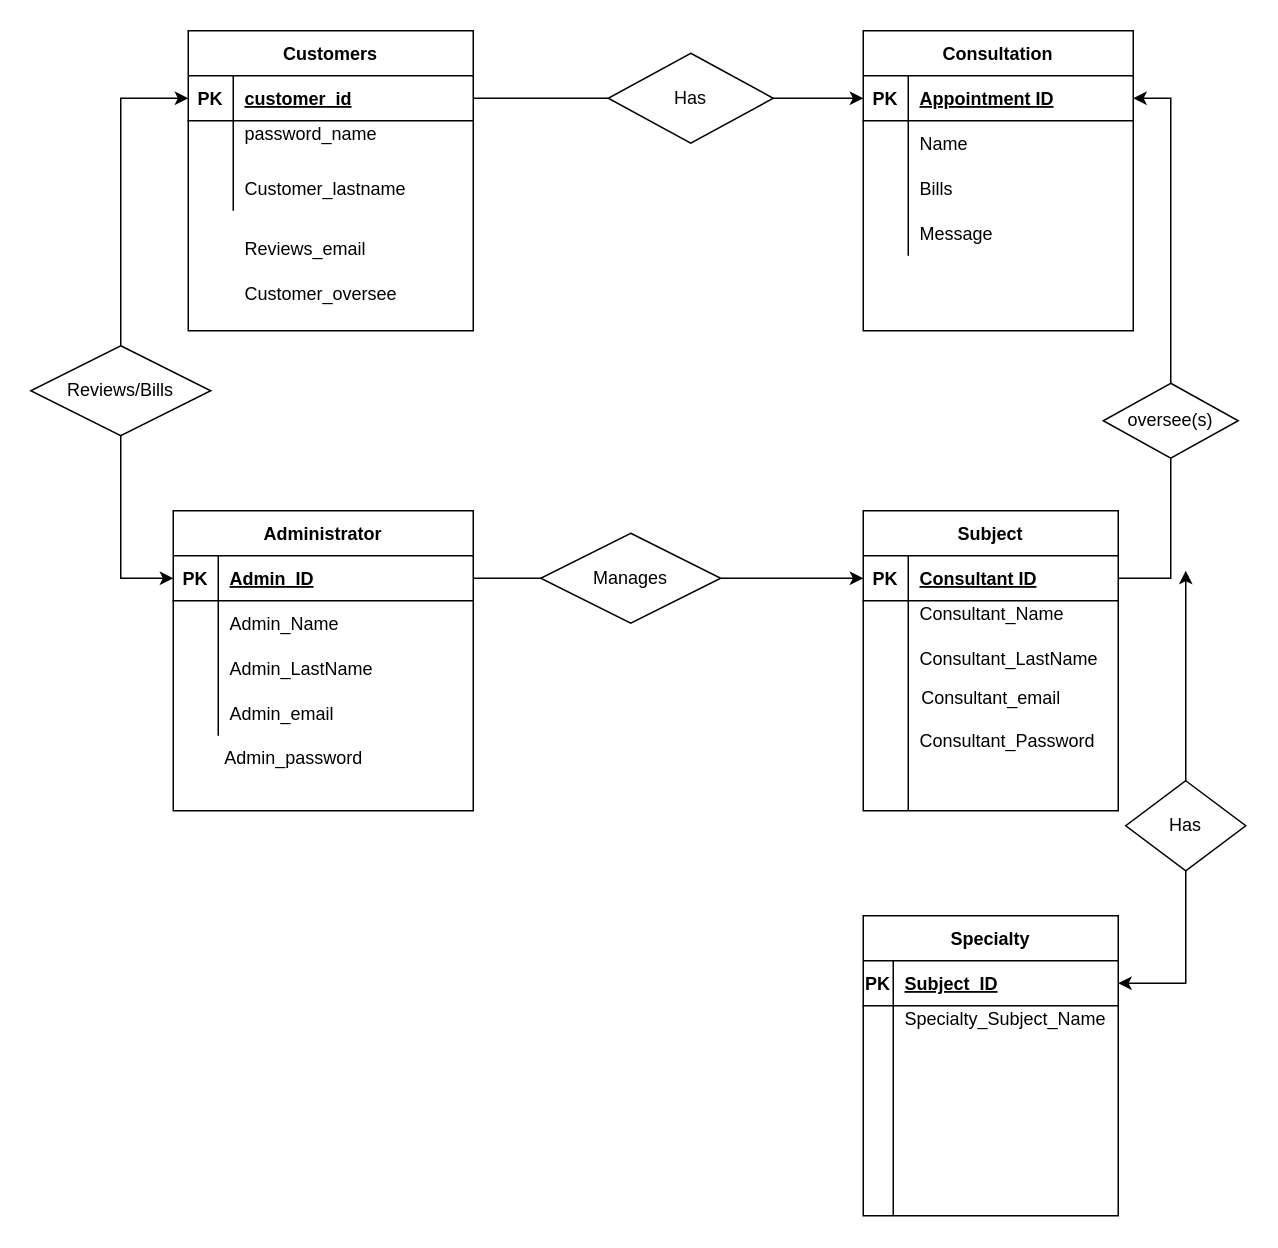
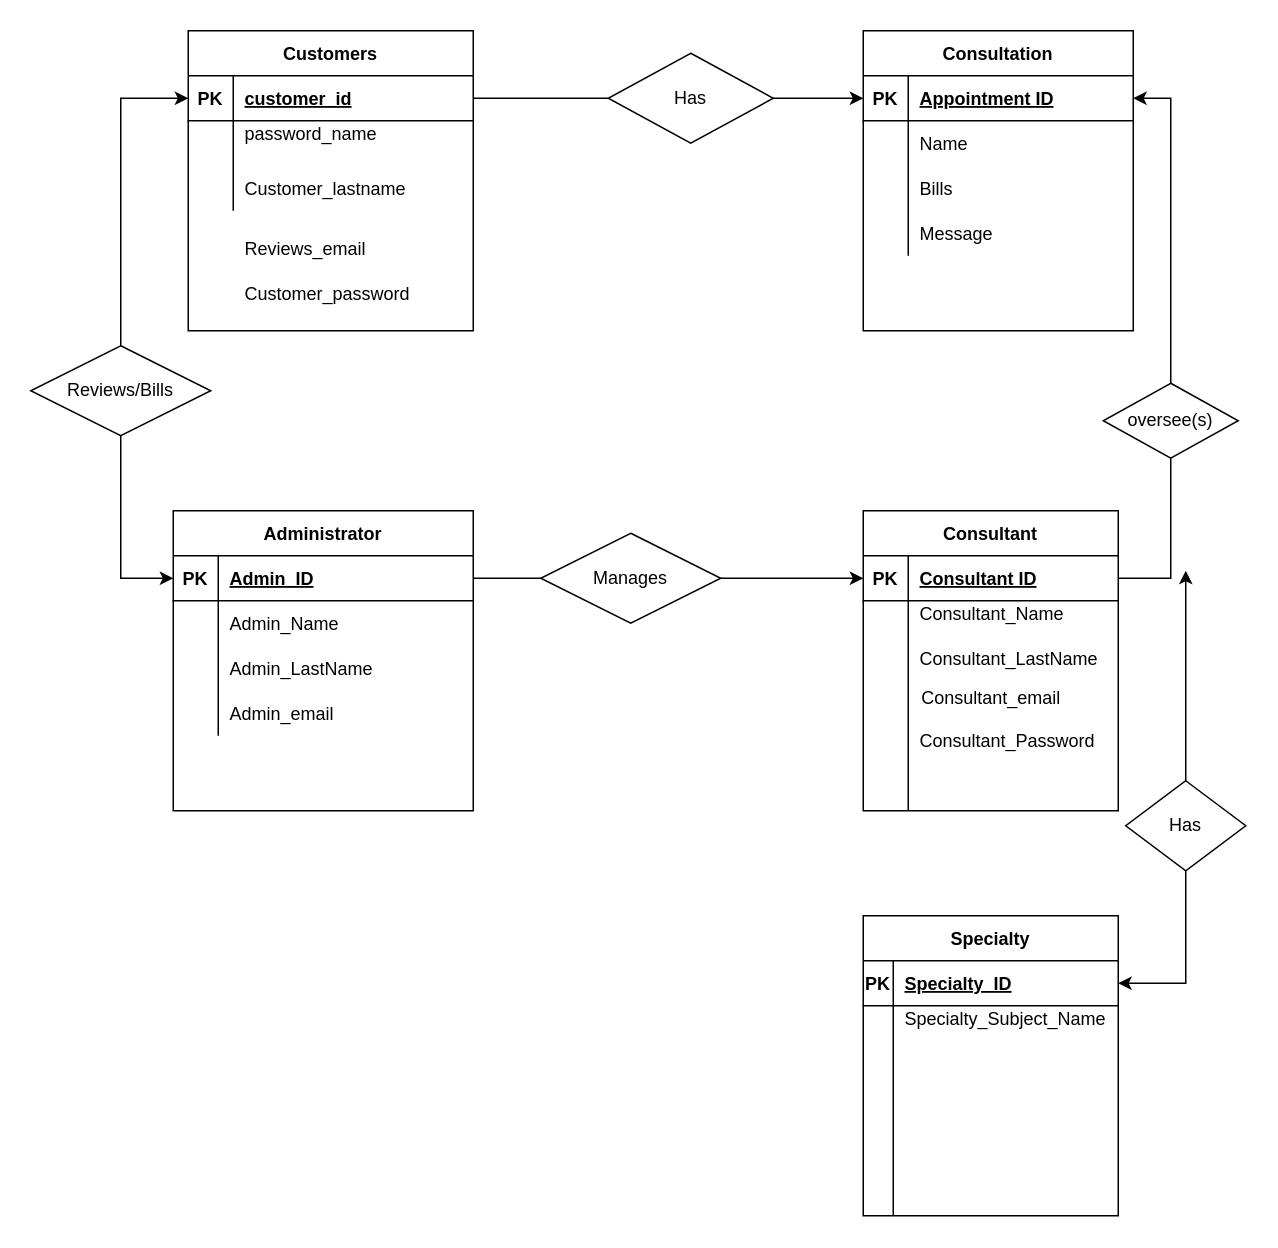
(325, 294) -> (330, 294)
(990, 534) -> (990, 534)
(293, 758) -> none
(955, 984) -> (960, 984)
